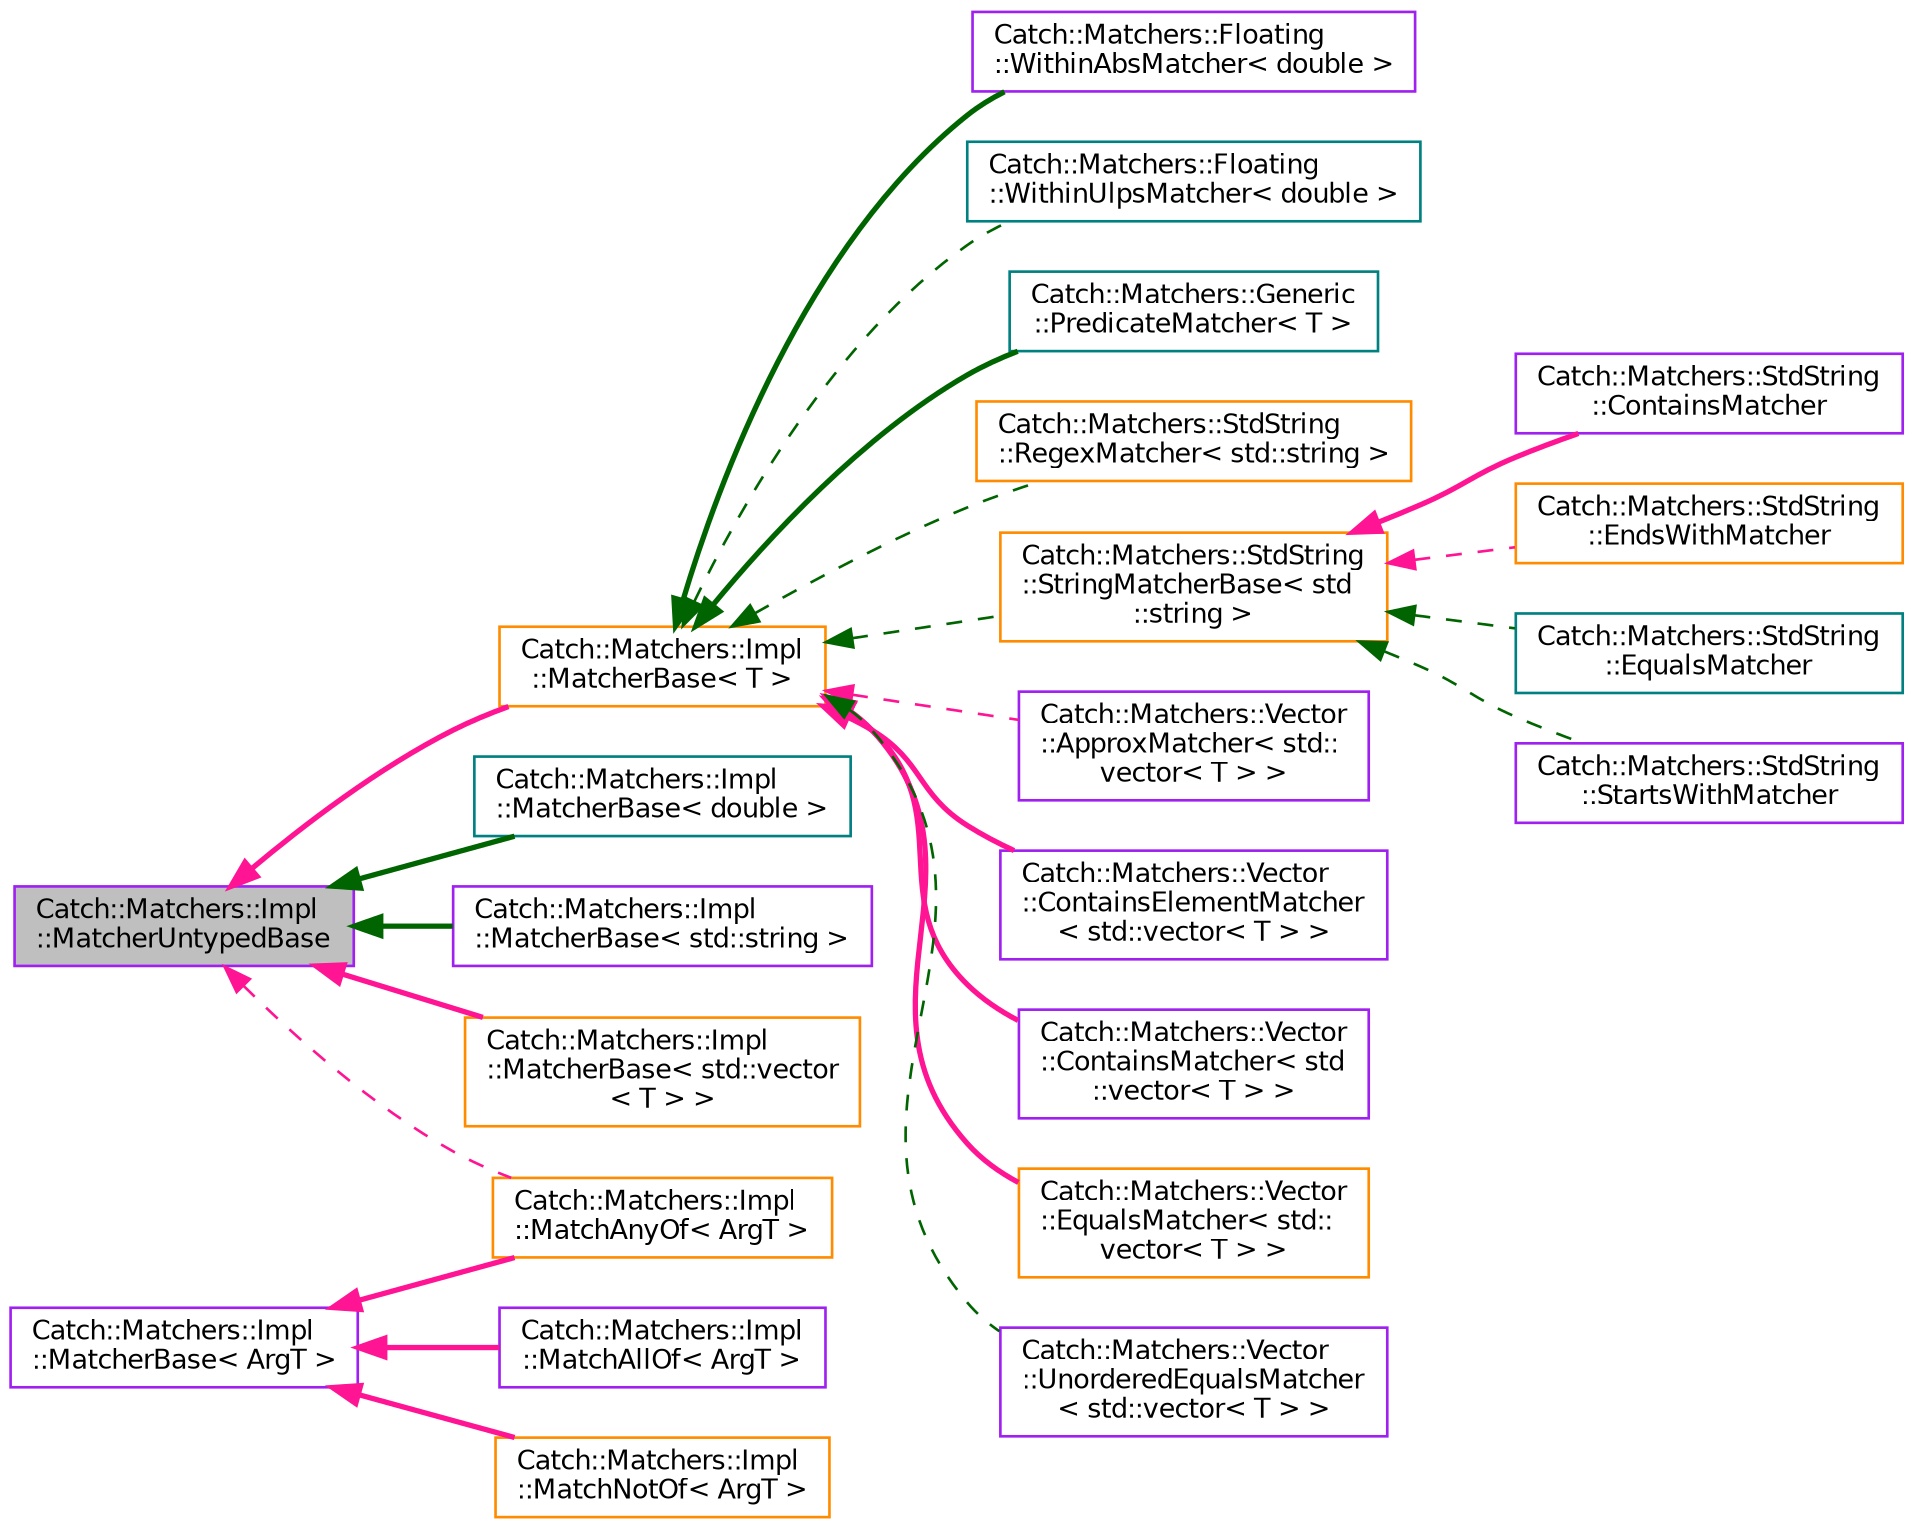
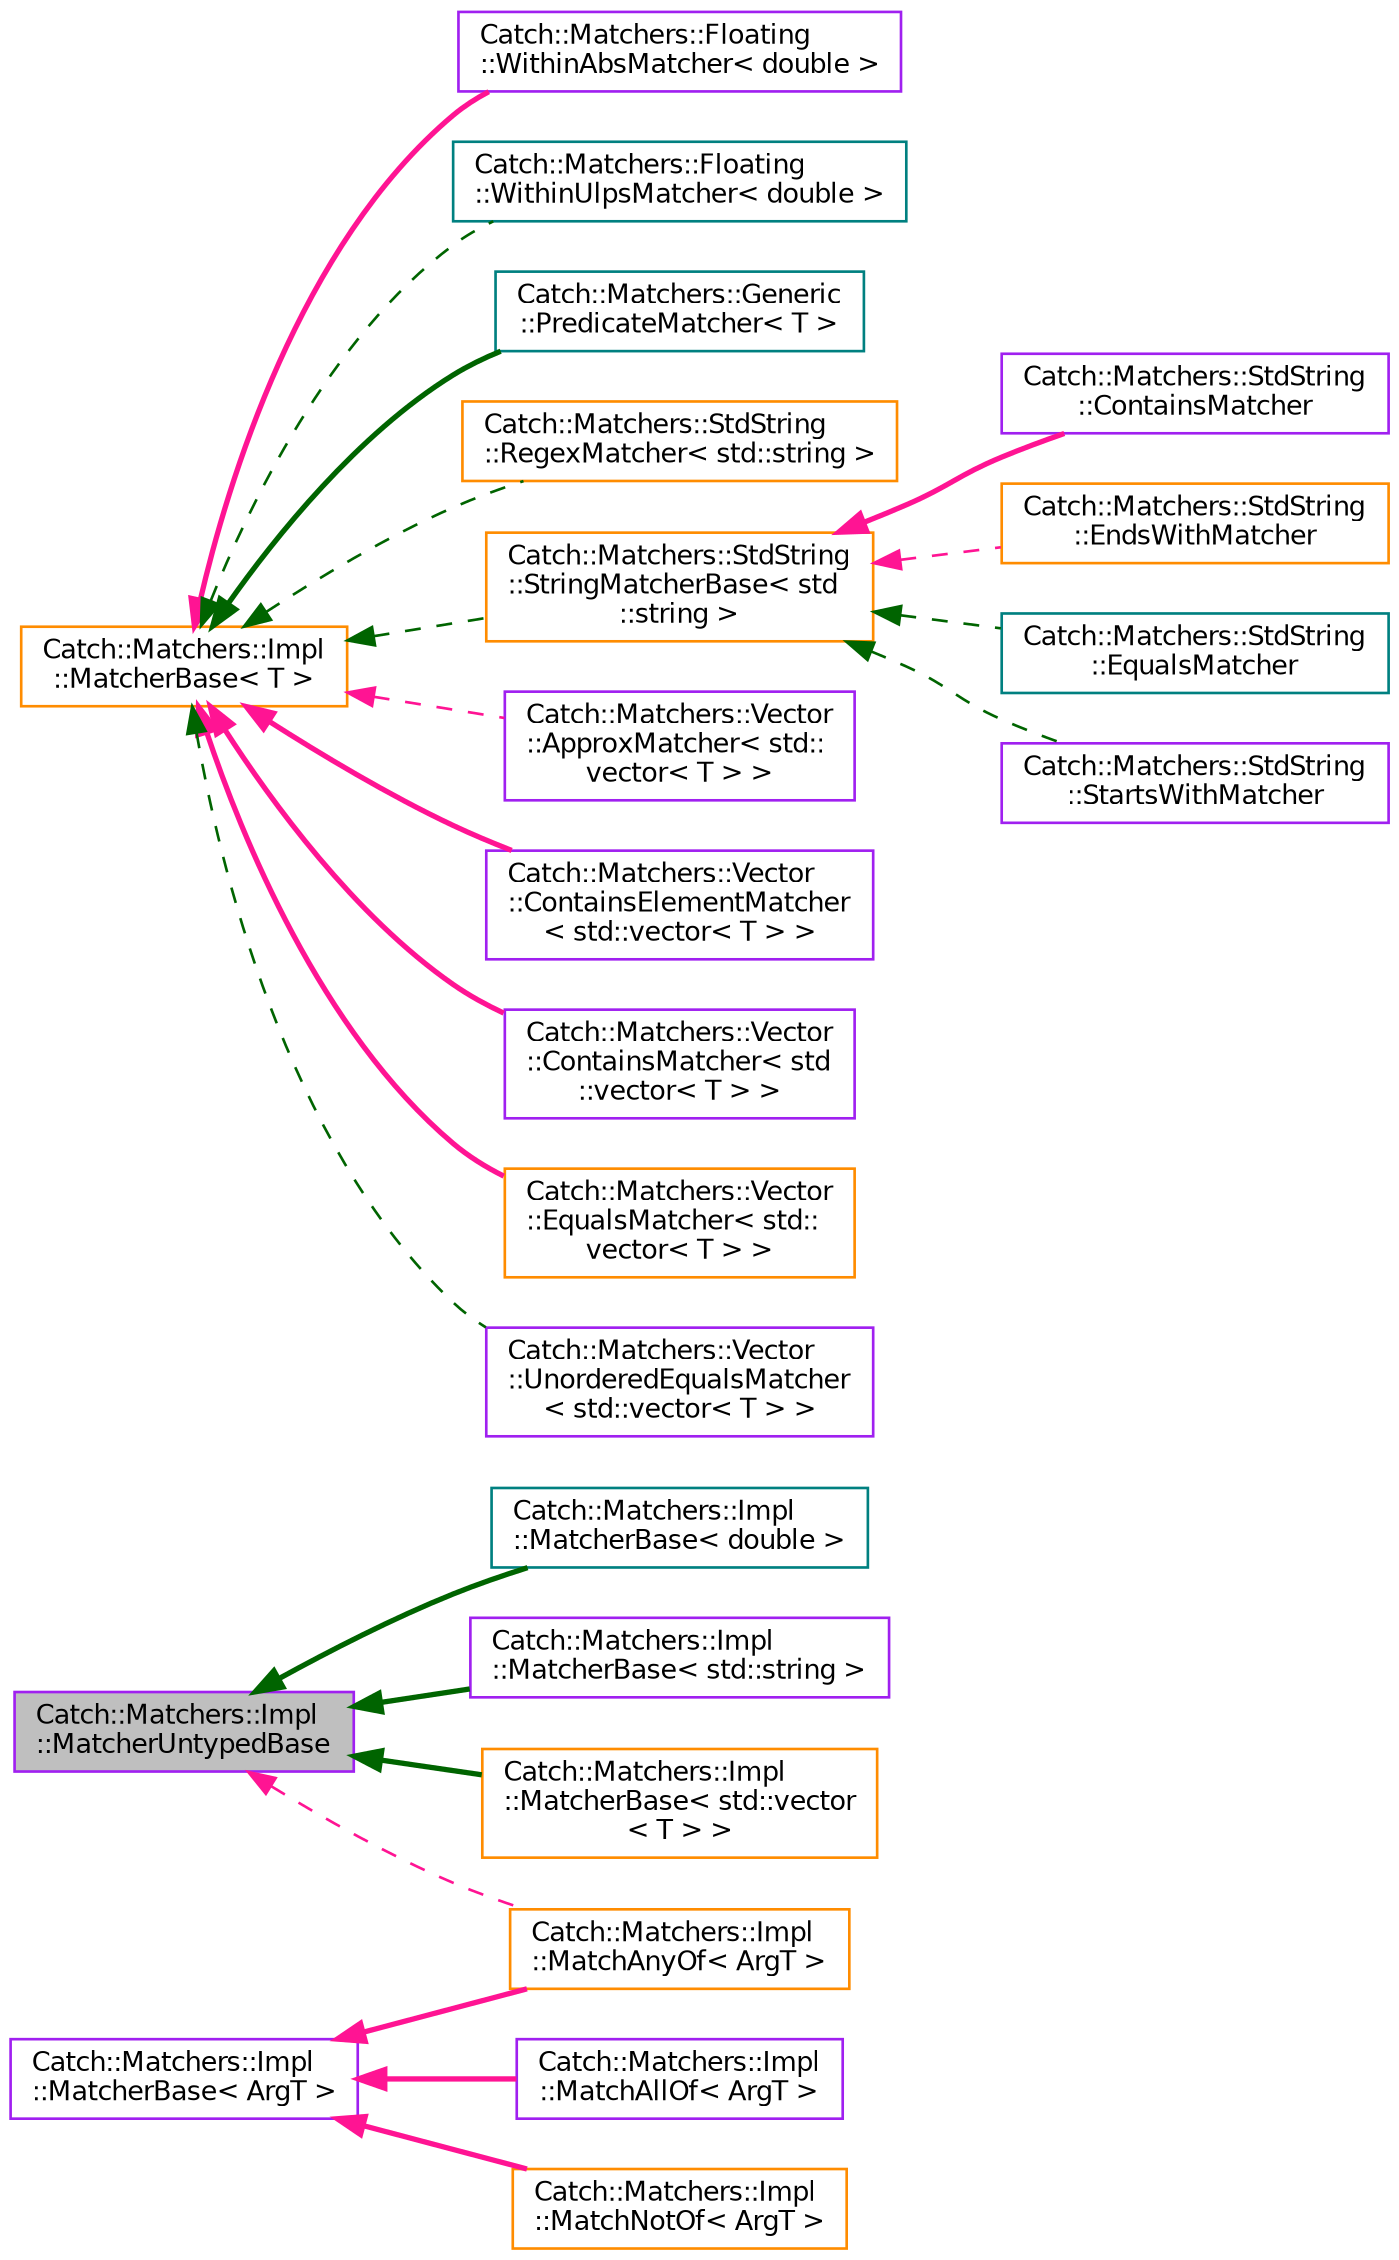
(802, 318) -> (301, 319)
(373, 777) -> none
(412, 996) -> (431, 1767)
